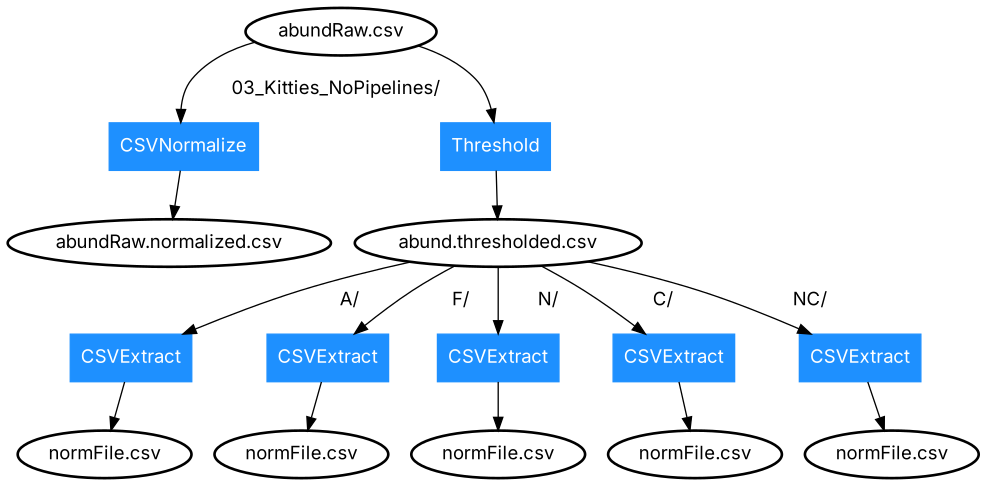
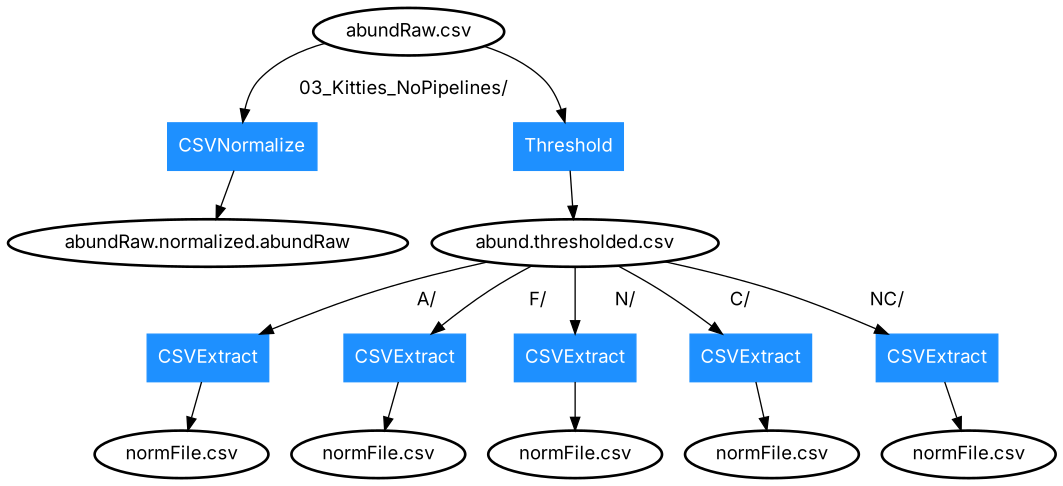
(169, 243) -> (208, 243)
